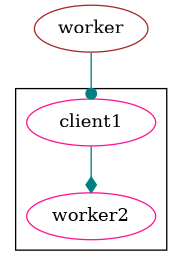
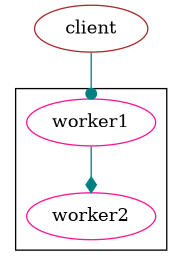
(91, 29) -> (91, 29)
(91, 122) -> (91, 122)
